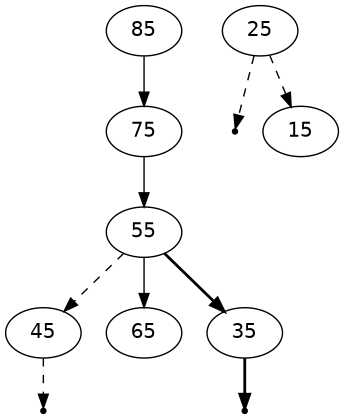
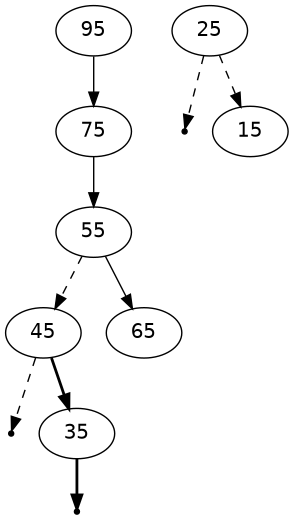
(144, 31) -> (94, 31)
(189, 277) -> (58, 377)
